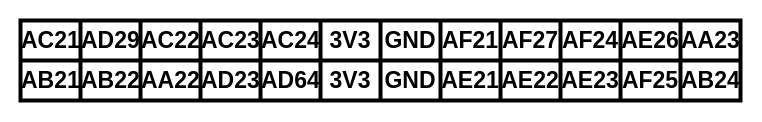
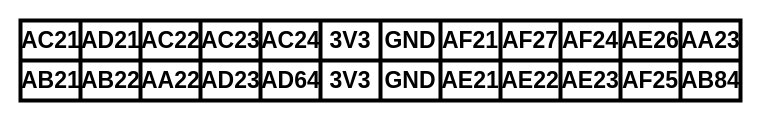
(111, 41) -> (111, 41)
(711, 81) -> (711, 81)
